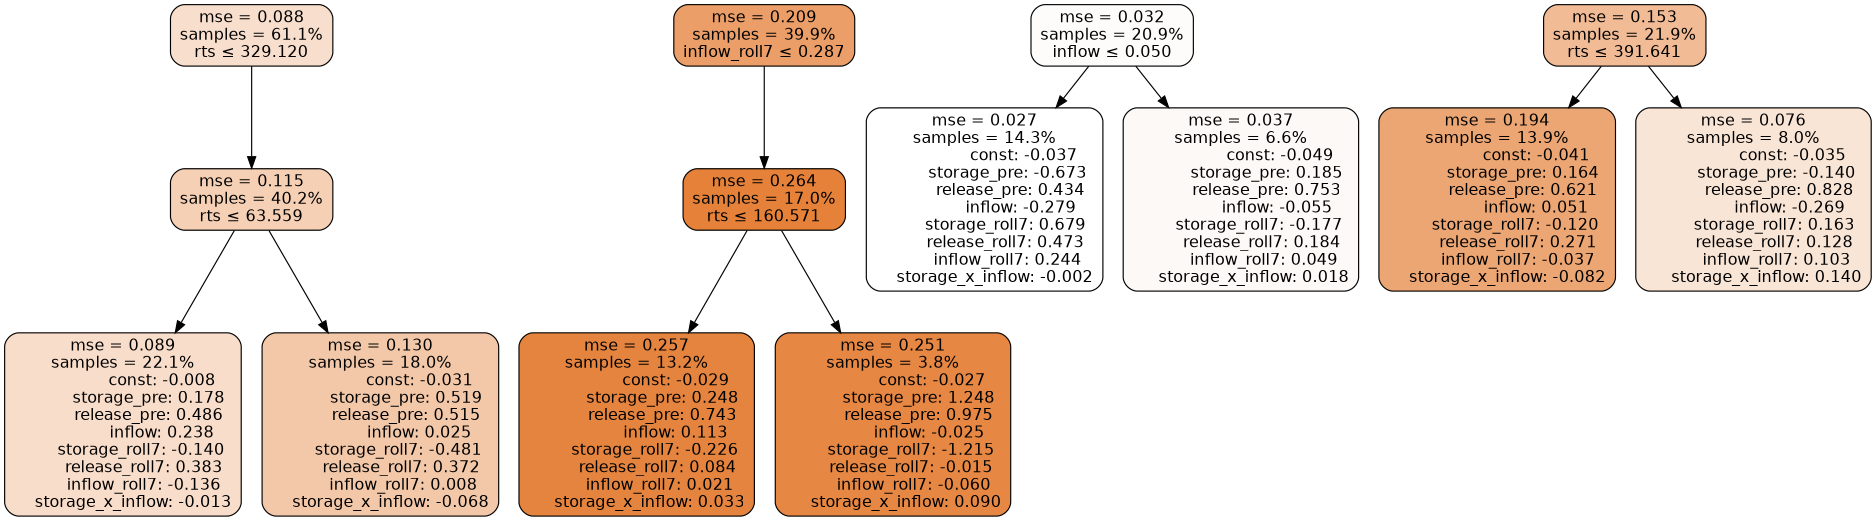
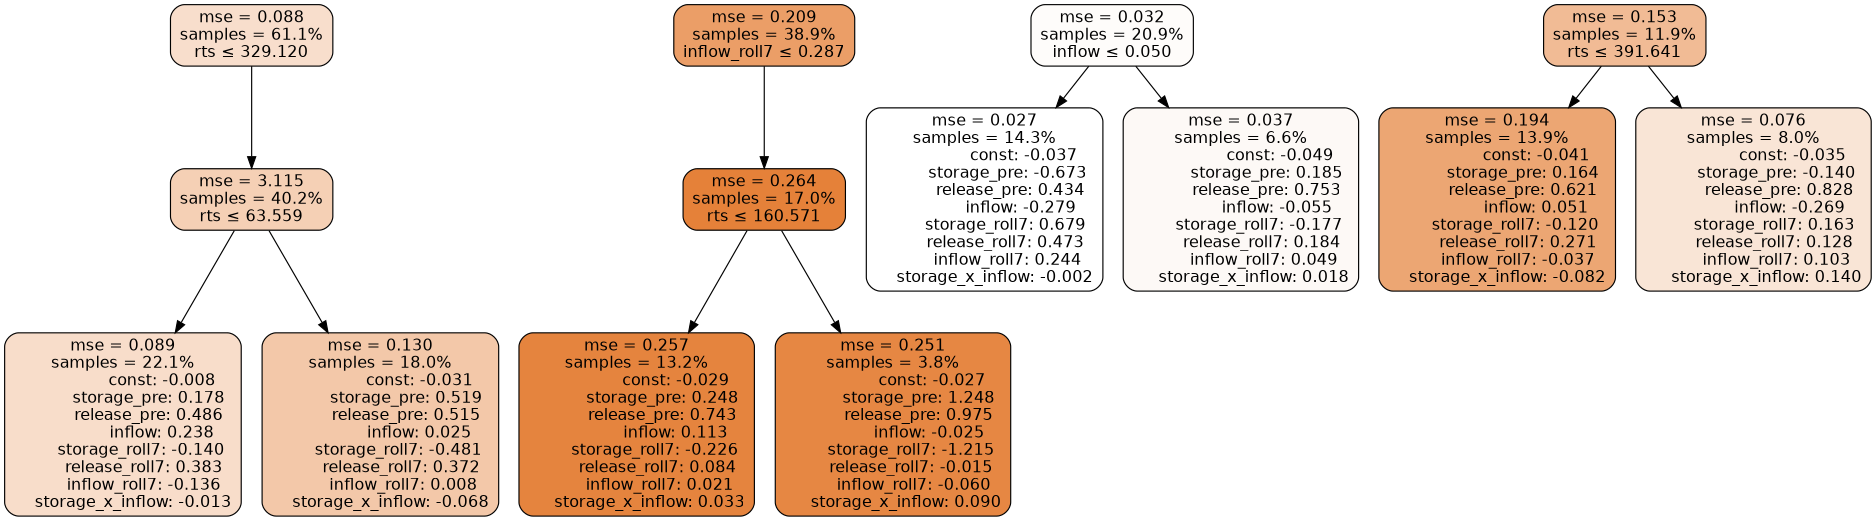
(764, 35) -> (764, 35)
(1625, 35) -> (1625, 35)
(252, 199) -> (252, 199)
